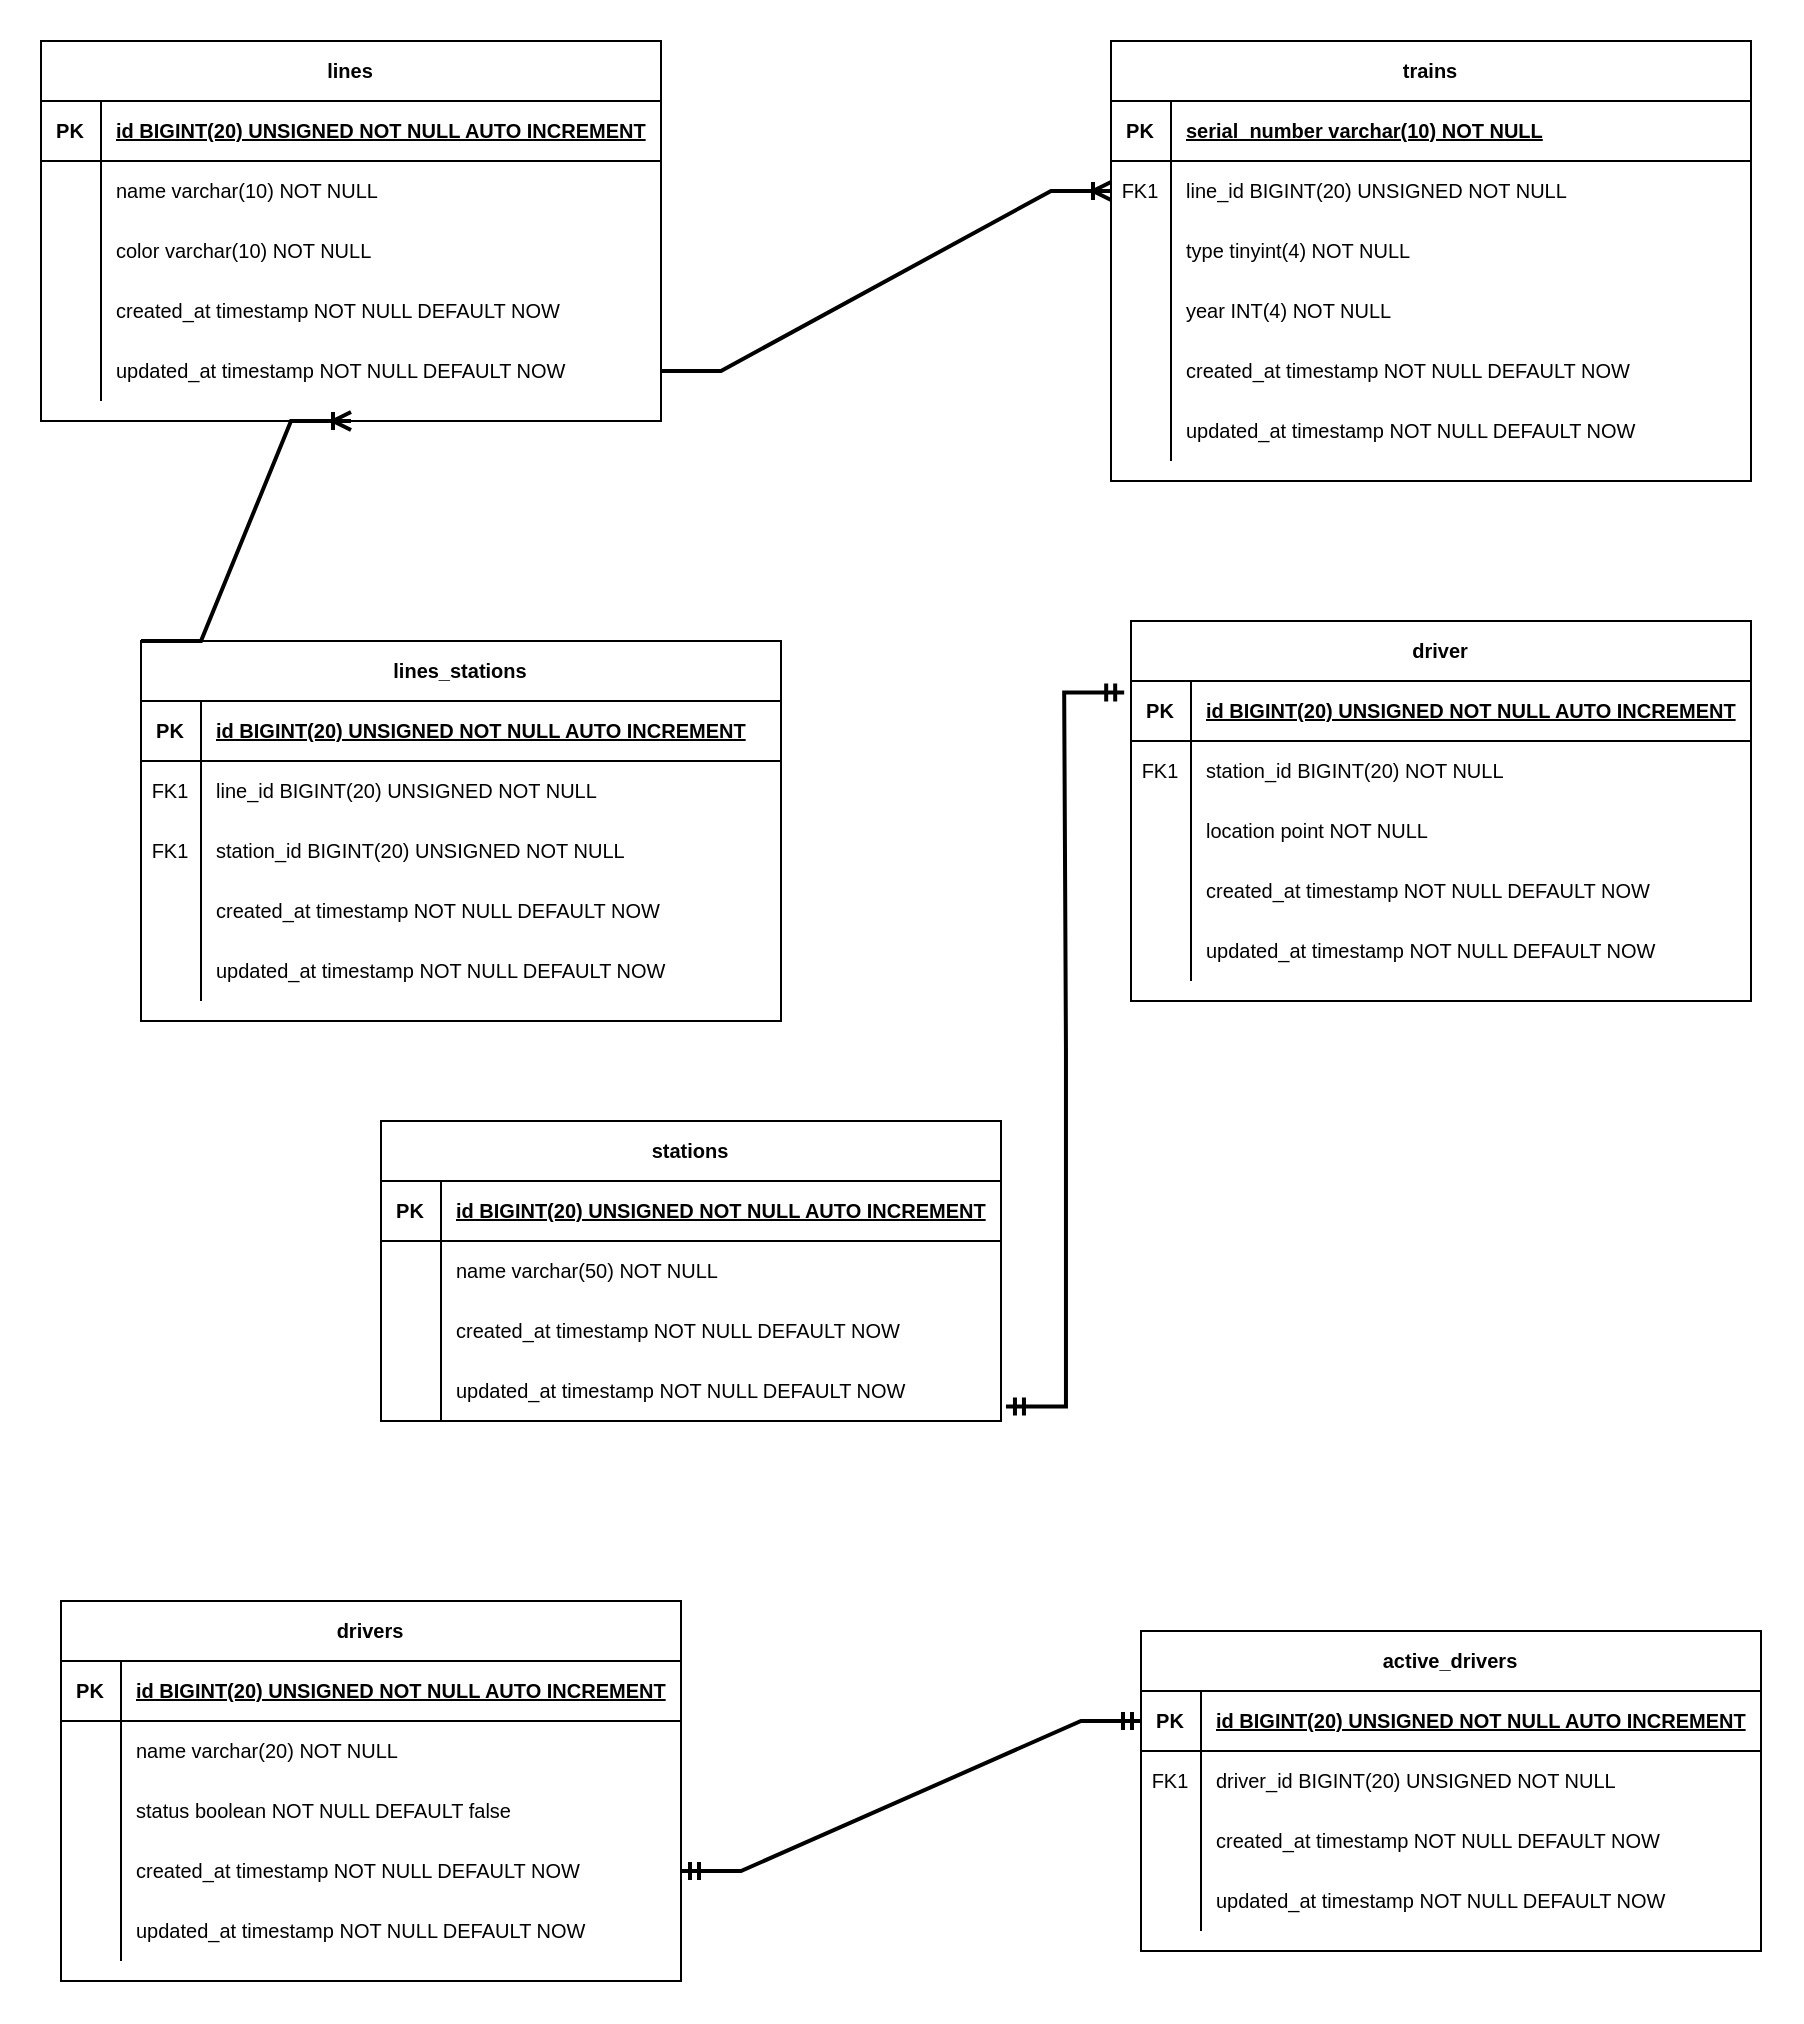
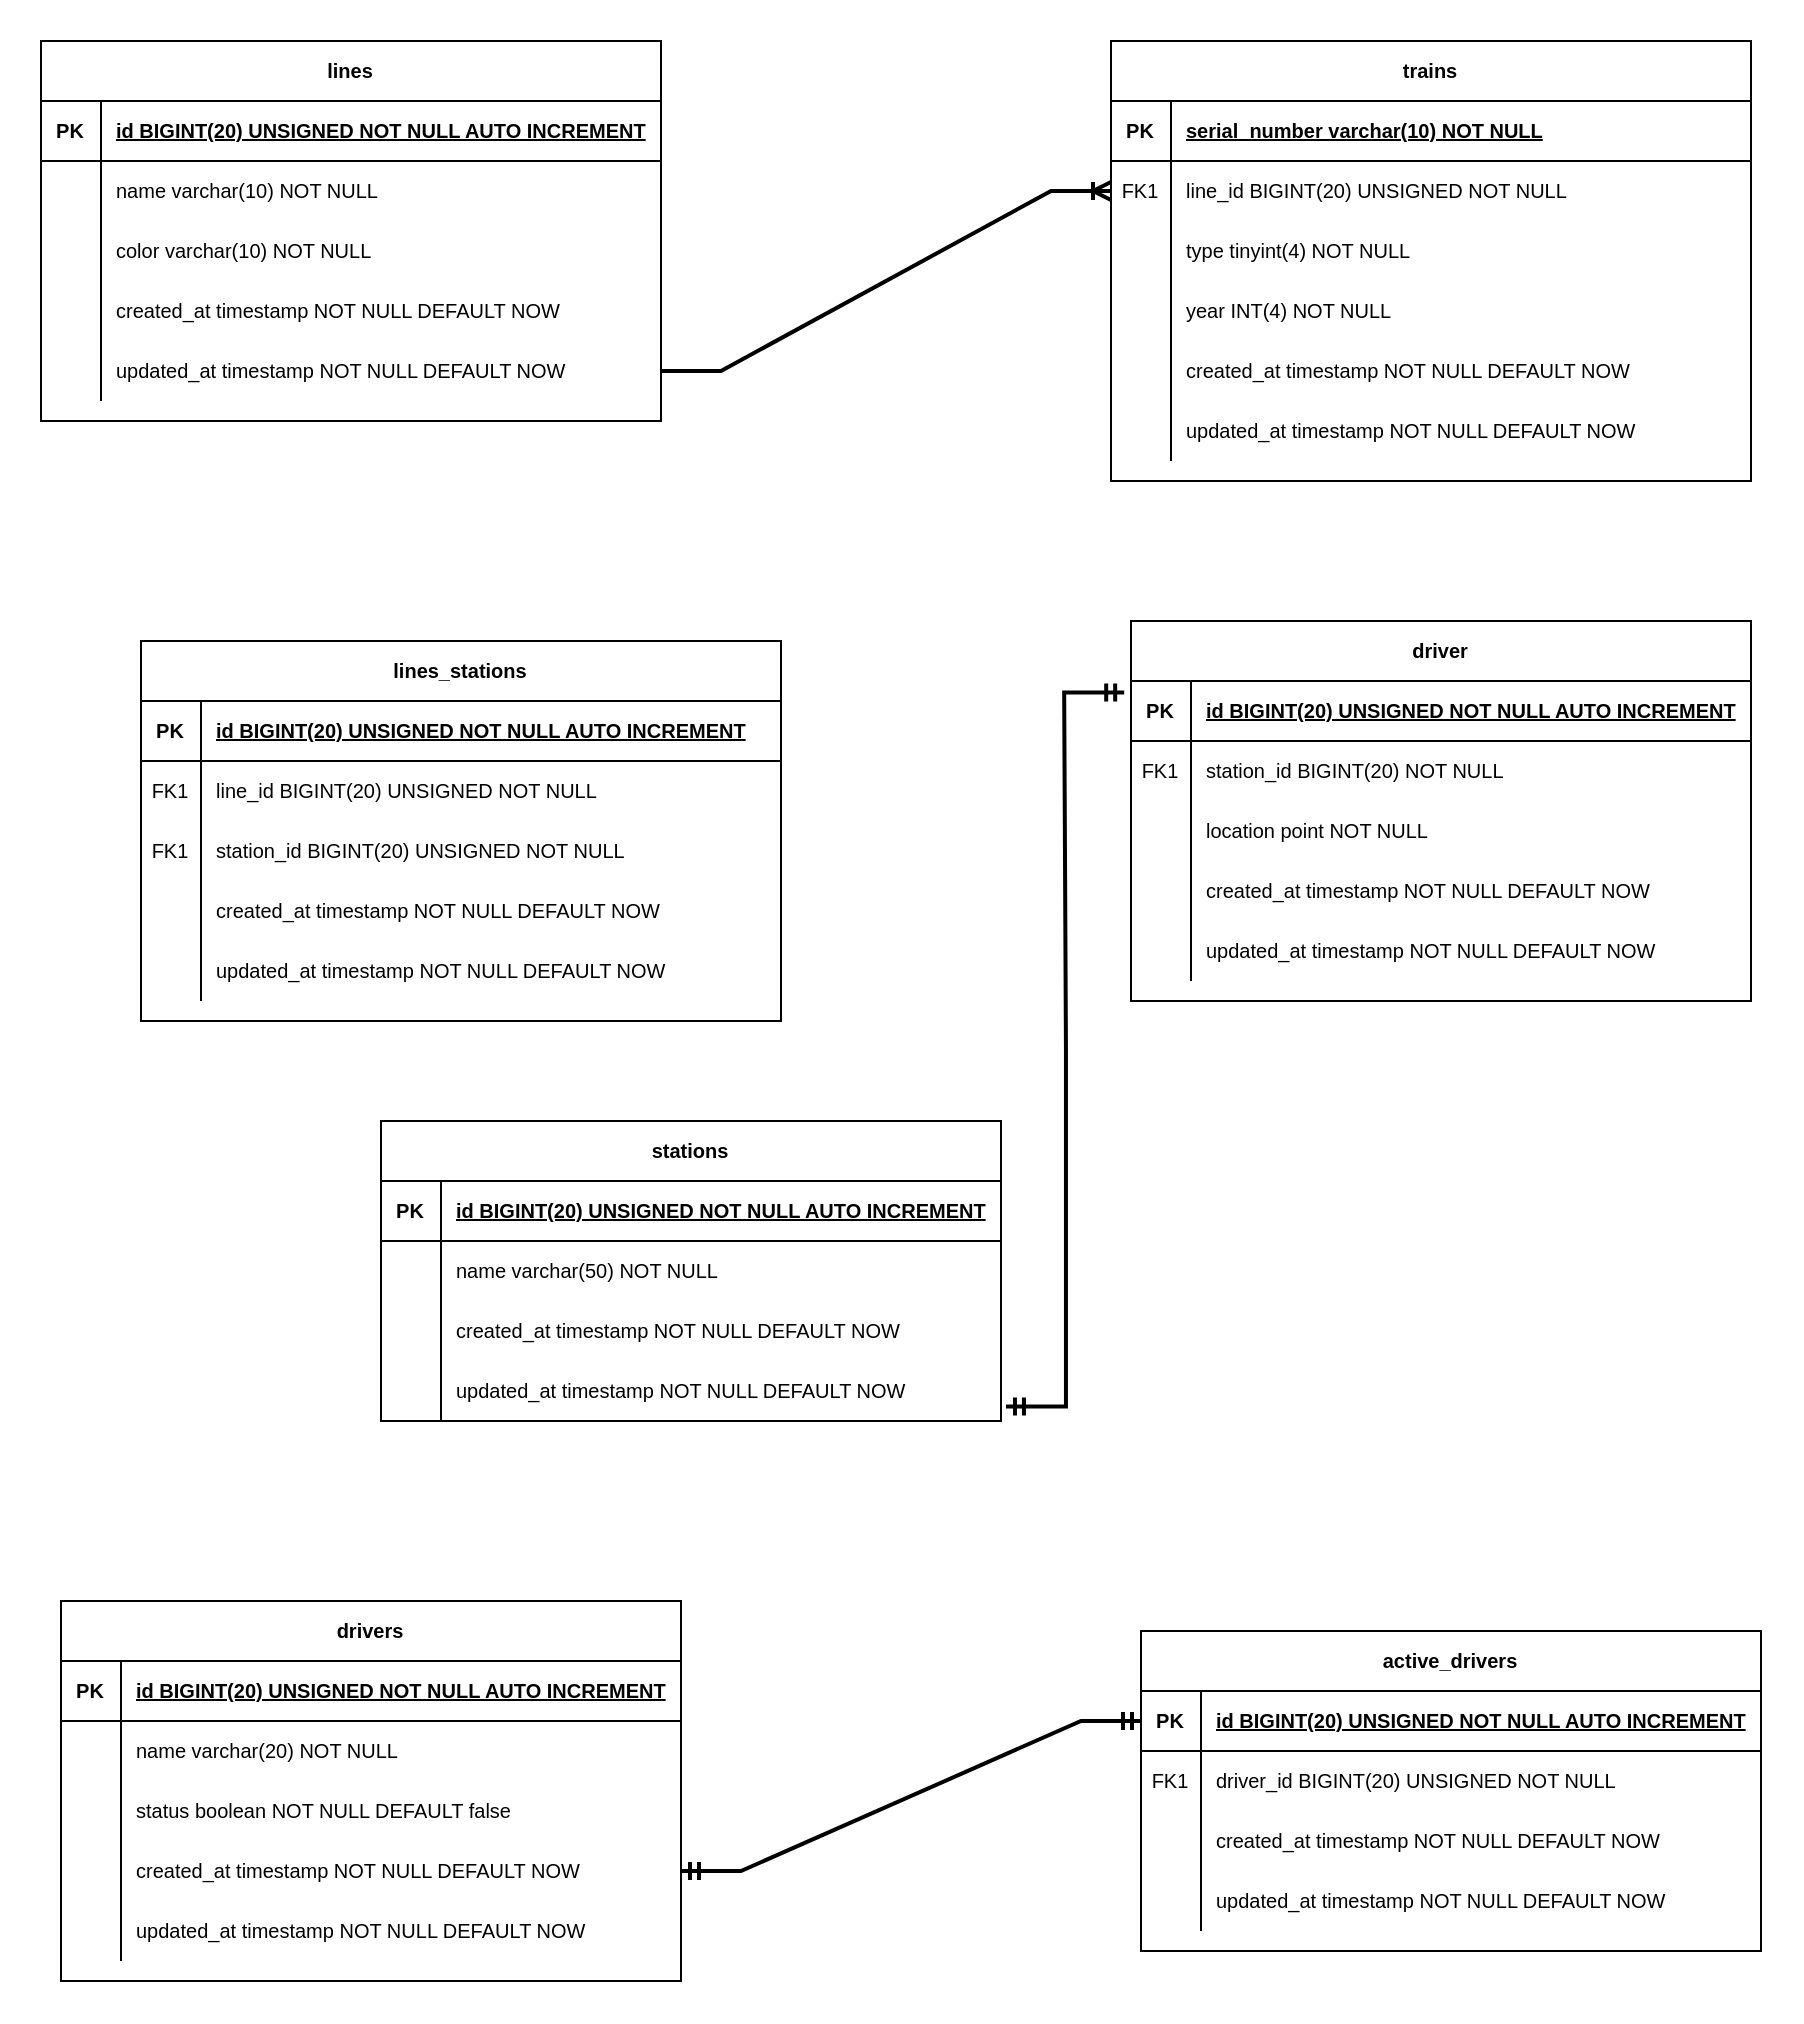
(234, 561) -> none
